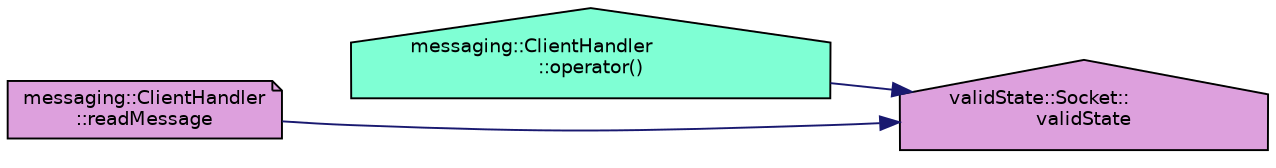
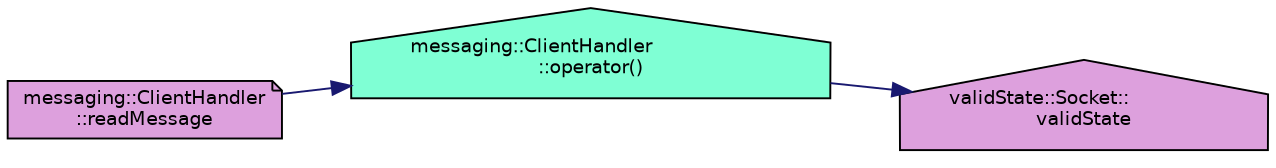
(581, 130) -> (307, 91)
